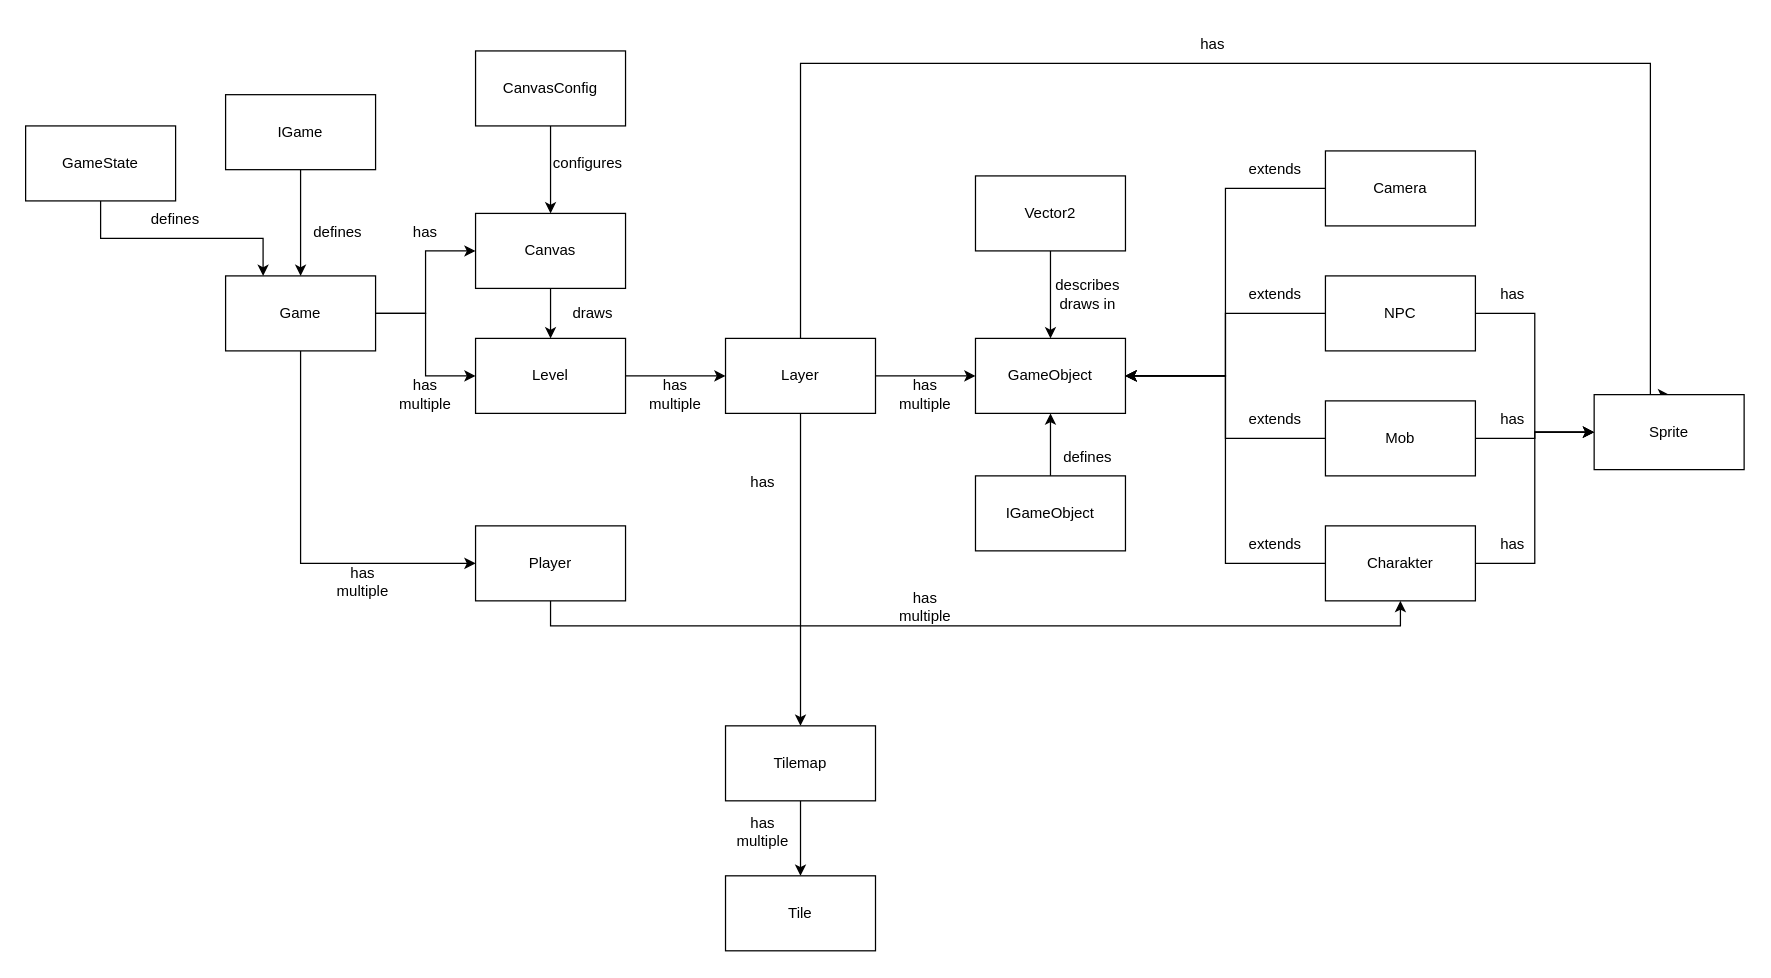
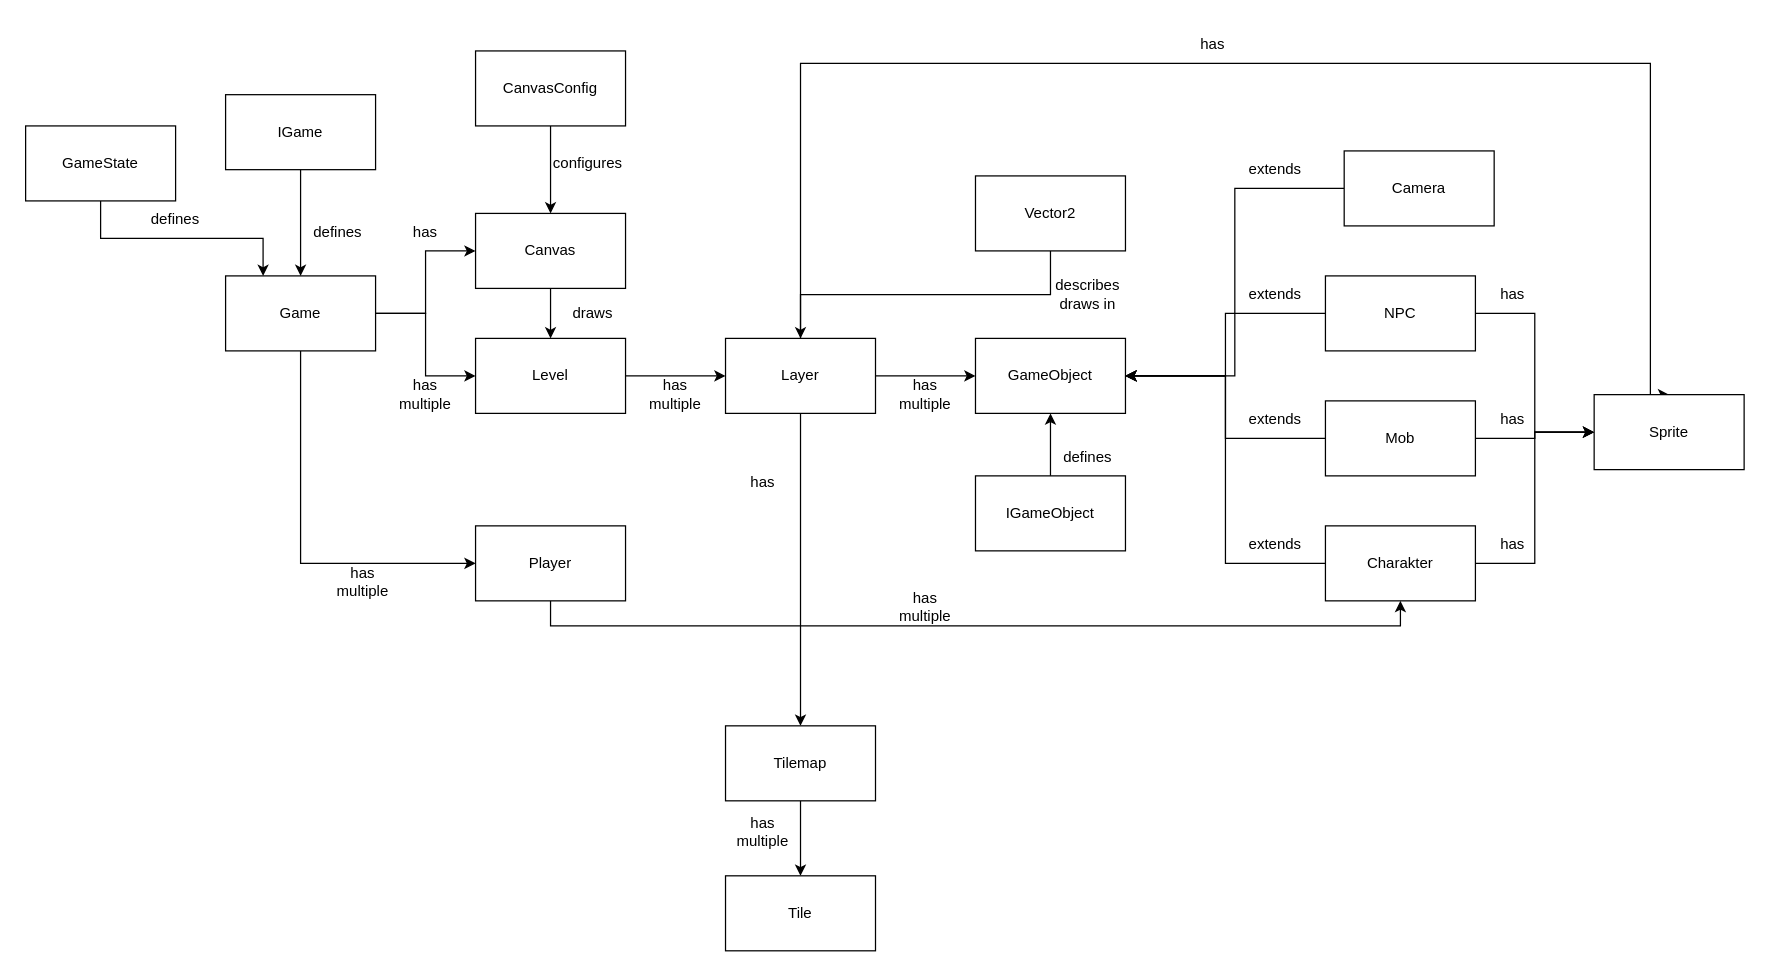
(1401, 188) -> (1419, 188)
(1051, 311) -> (928, 294)
